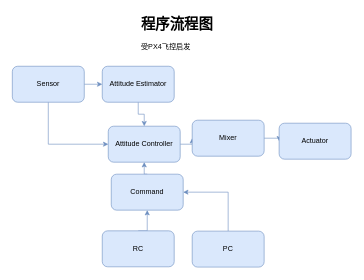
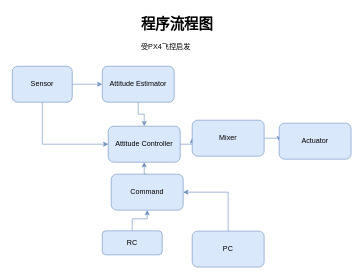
(48, 84) -> (42, 84)
(138, 249) -> (132, 243)
